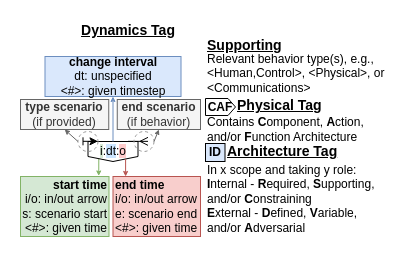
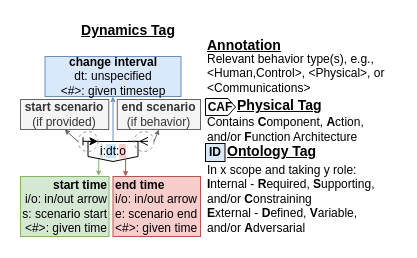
(245, 46) -> (245, 46)
(65, 115) -> (65, 115)
(287, 152) -> (271, 152)
